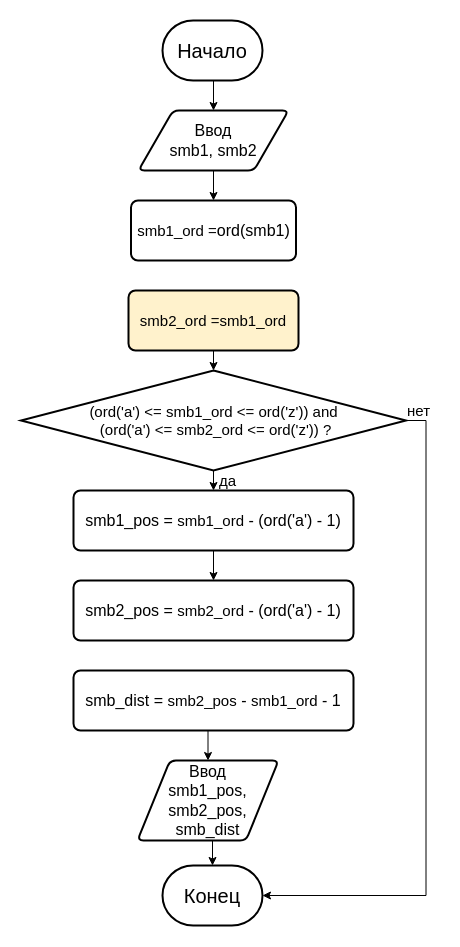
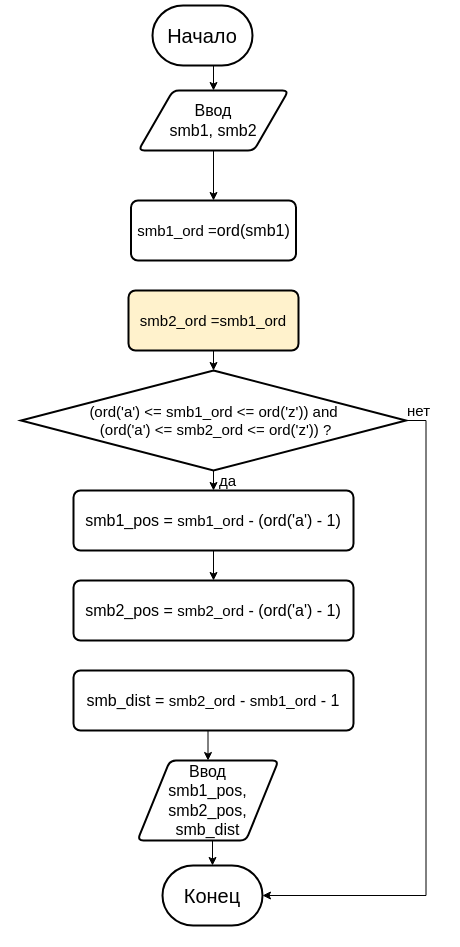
(213, 51) -> (203, 36)
(214, 141) -> (214, 121)
(214, 701) -> (214, 701)
